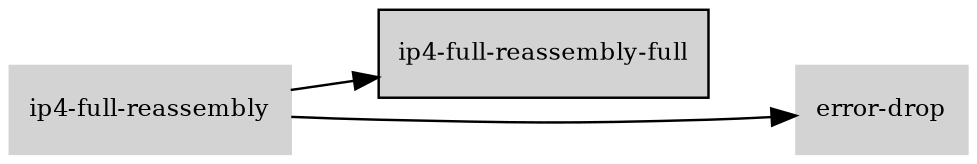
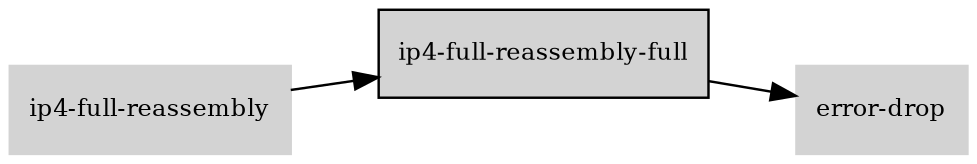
(531, 122) -> (740, 86)
